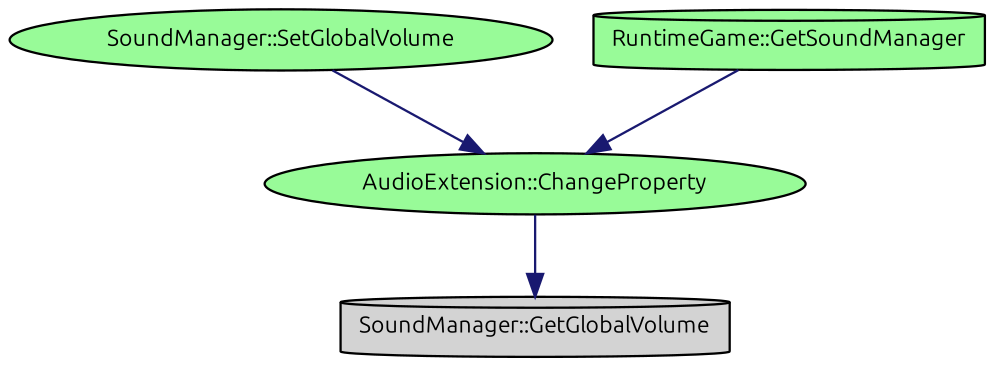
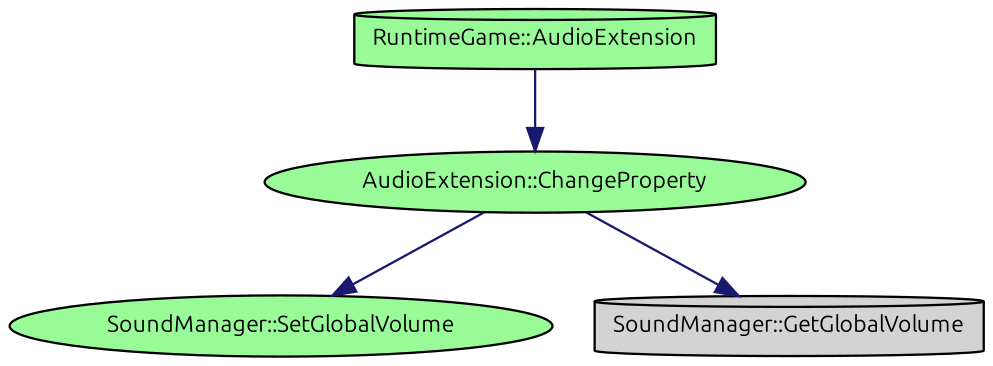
(789, 40) -> (535, 39)
(398, 106) -> (418, 248)
